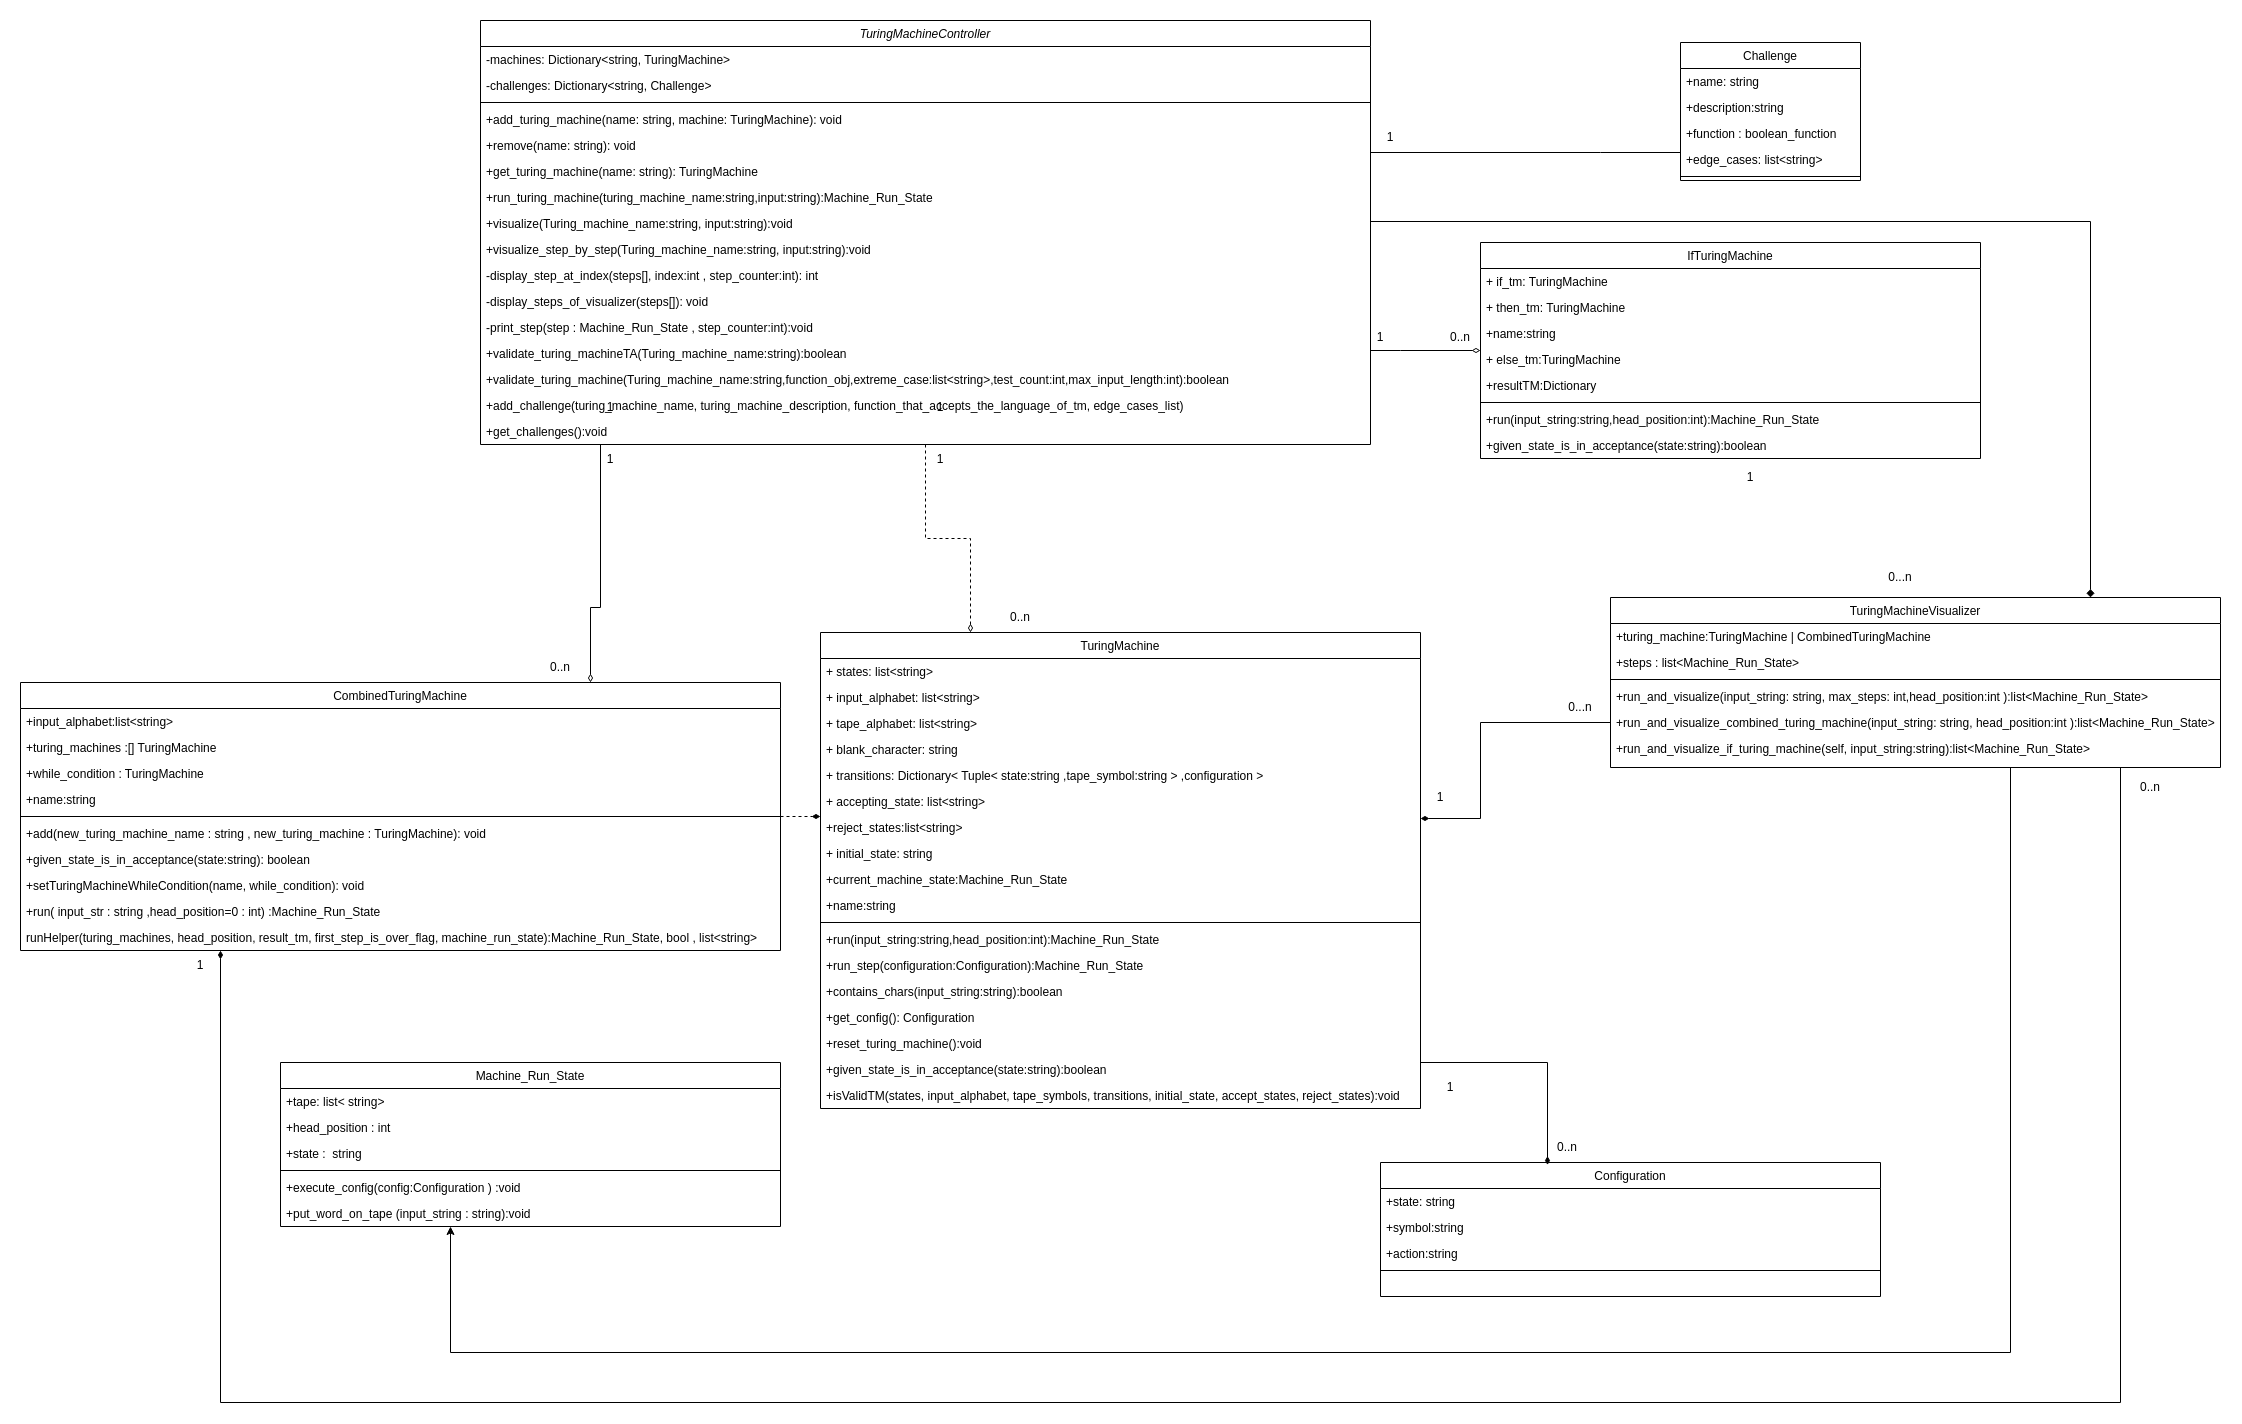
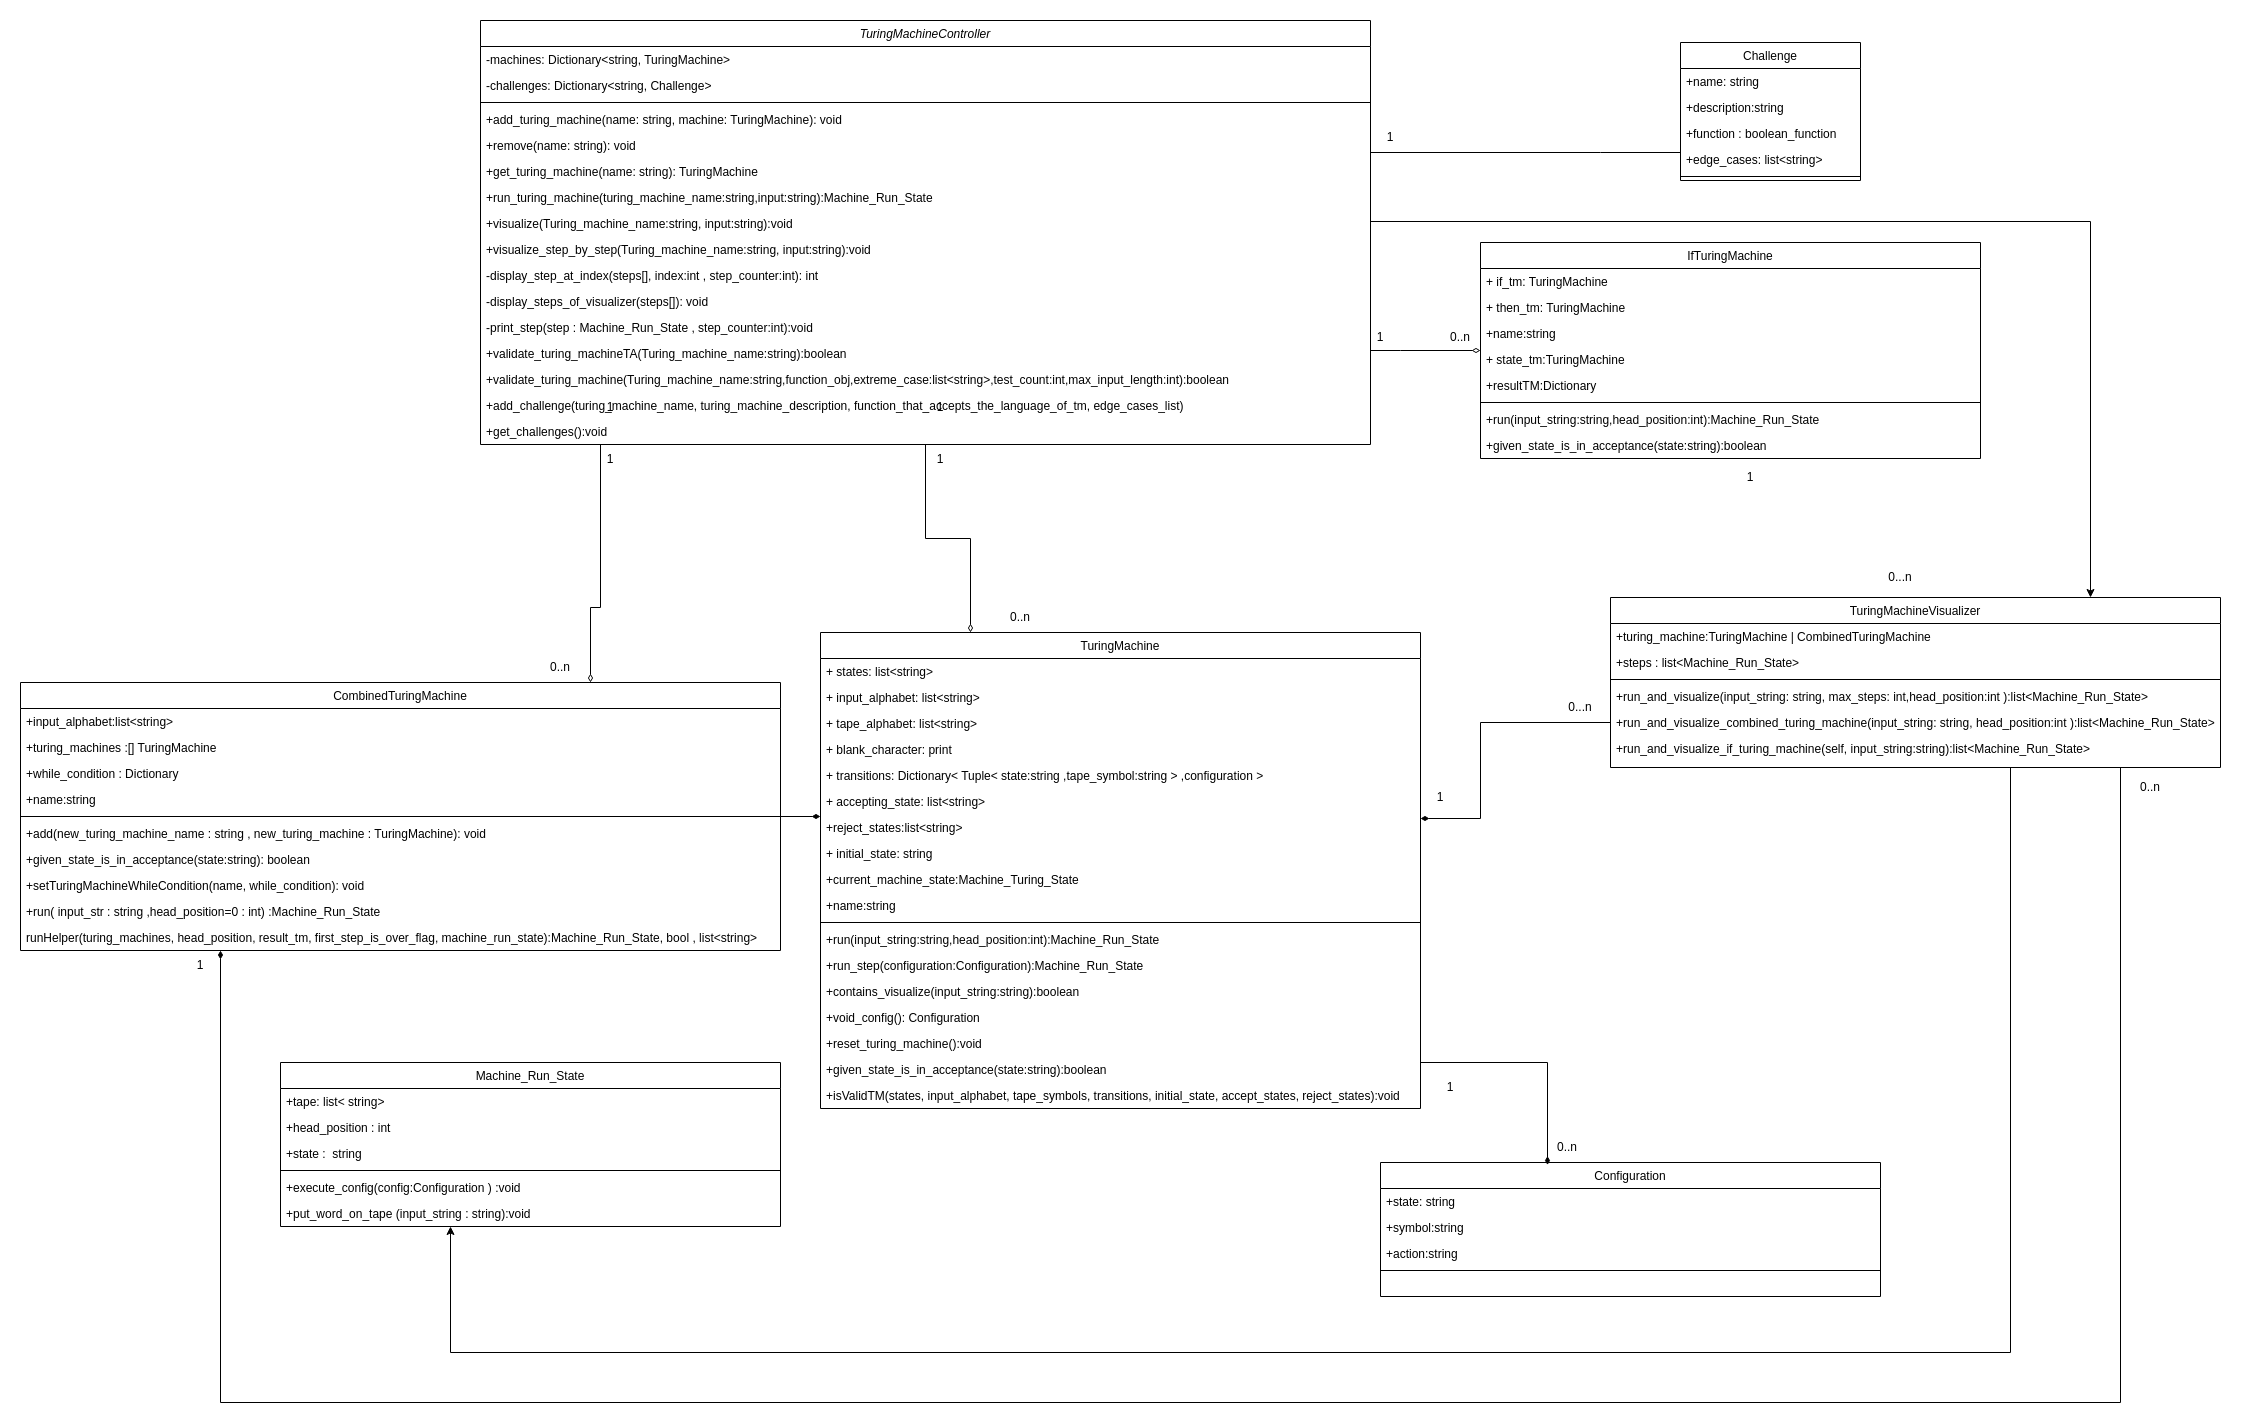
(1555, 360) -> (1560, 360)
(944, 539) -> (944, 539)
(2091, 589) -> (2091, 589)
(902, 750) -> (899, 750)
(121, 774) -> (111, 774)
(797, 817) -> (797, 817)
(956, 880) -> (964, 880)
(963, 992) -> (972, 992)
(912, 1018) -> (914, 1018)
